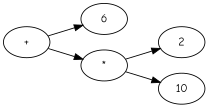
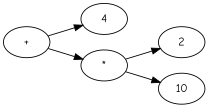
(104, 19) -> (104, 19)
